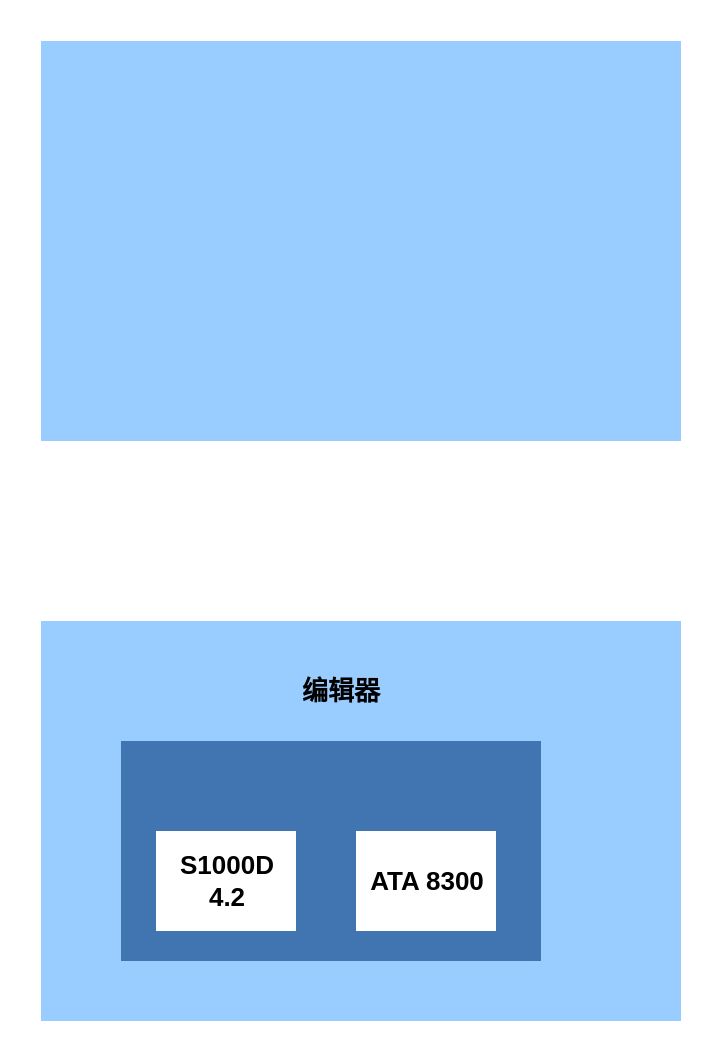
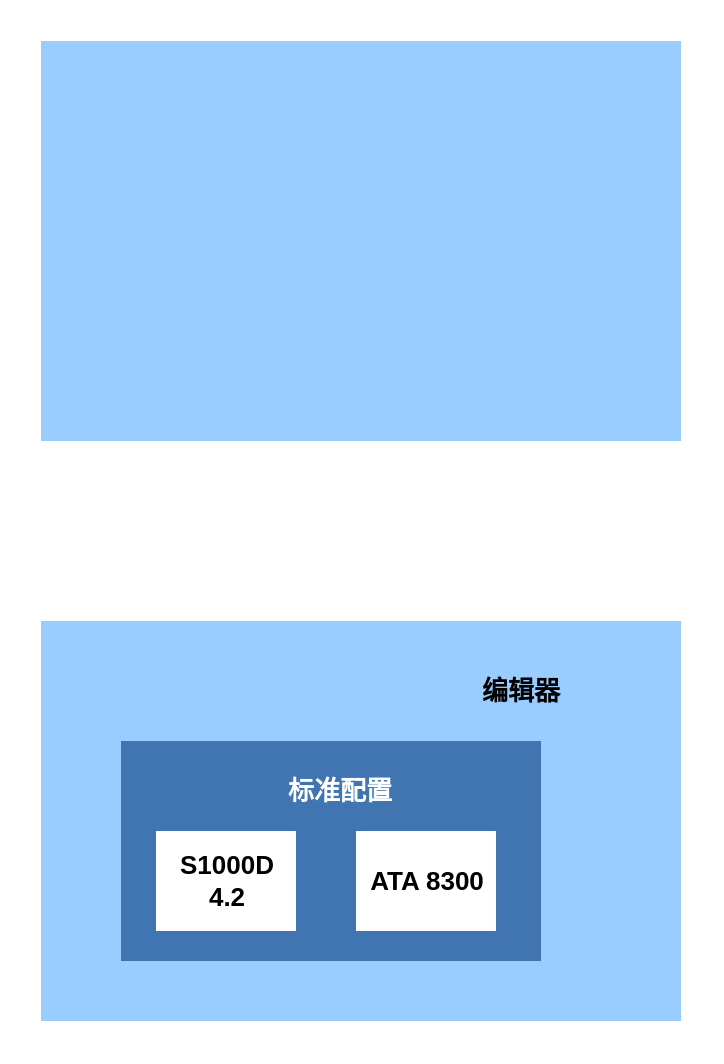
(341, 691) -> (521, 691)
none -> (341, 791)
